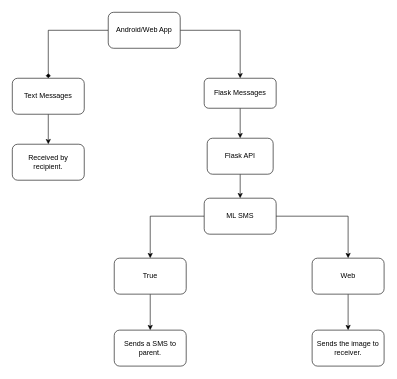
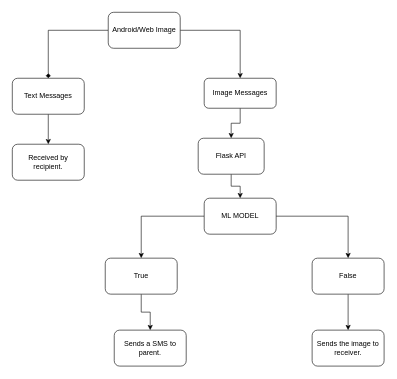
(144, 30) -> (144, 30)
(240, 93) -> (240, 93)
(240, 156) -> (231, 156)
(240, 216) -> (240, 216)
(150, 276) -> (141, 276)
(348, 276) -> (348, 276)
